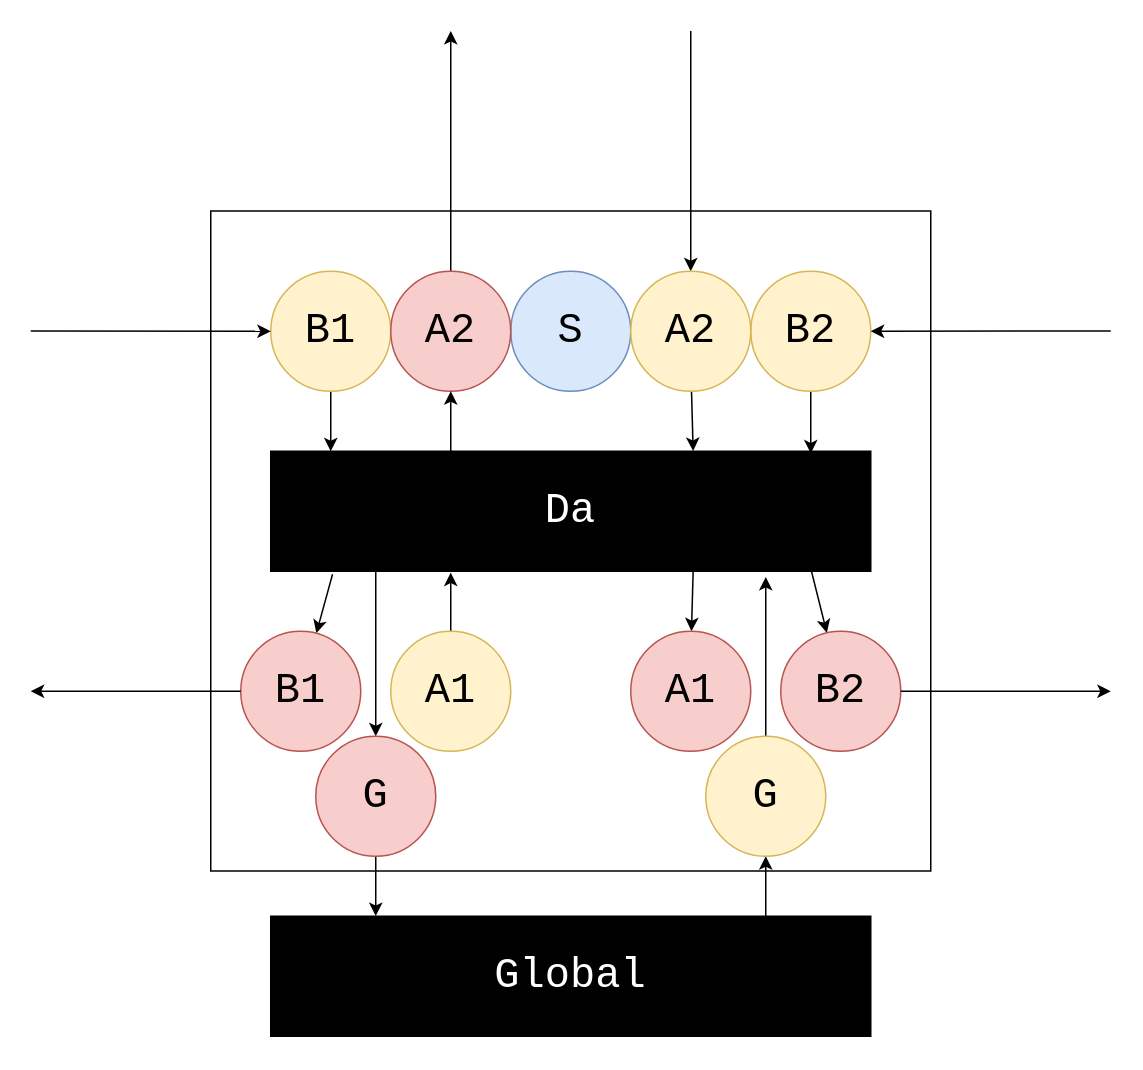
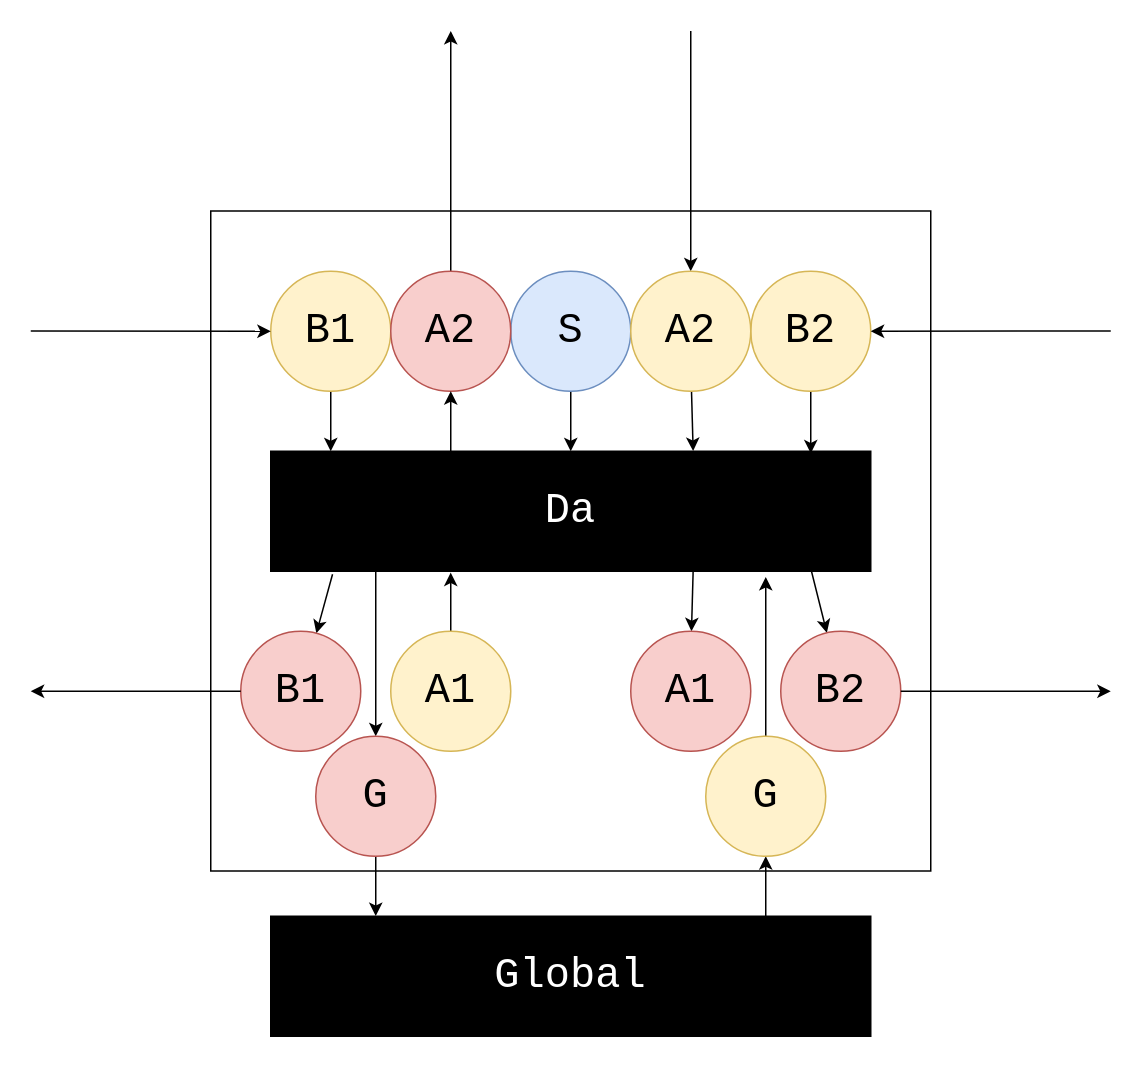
none -> (571, 416)
